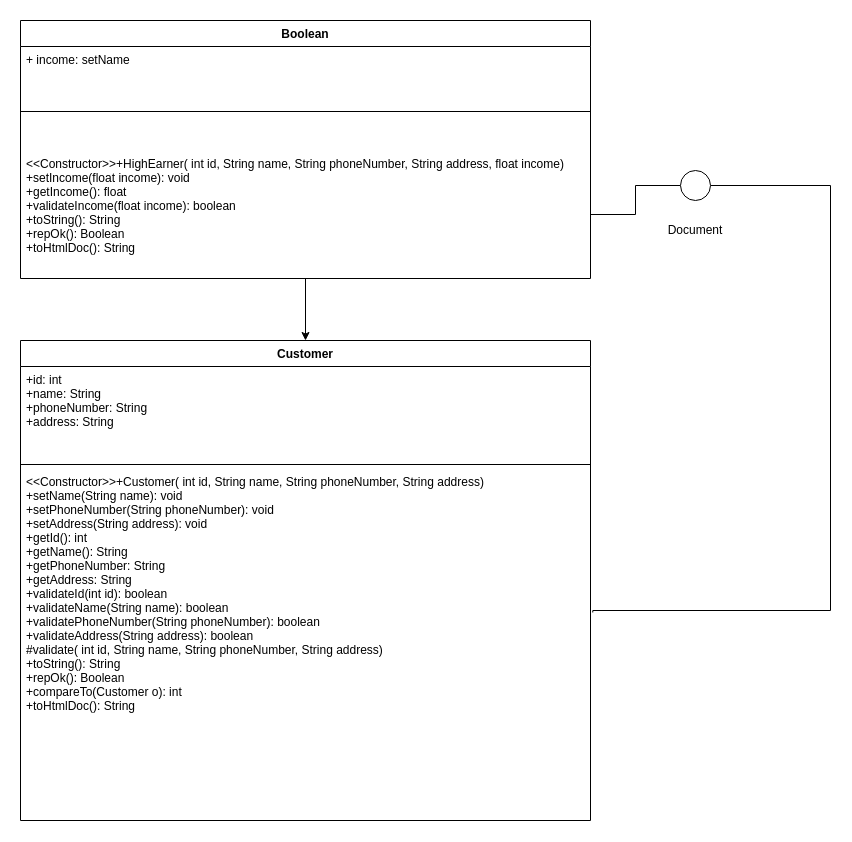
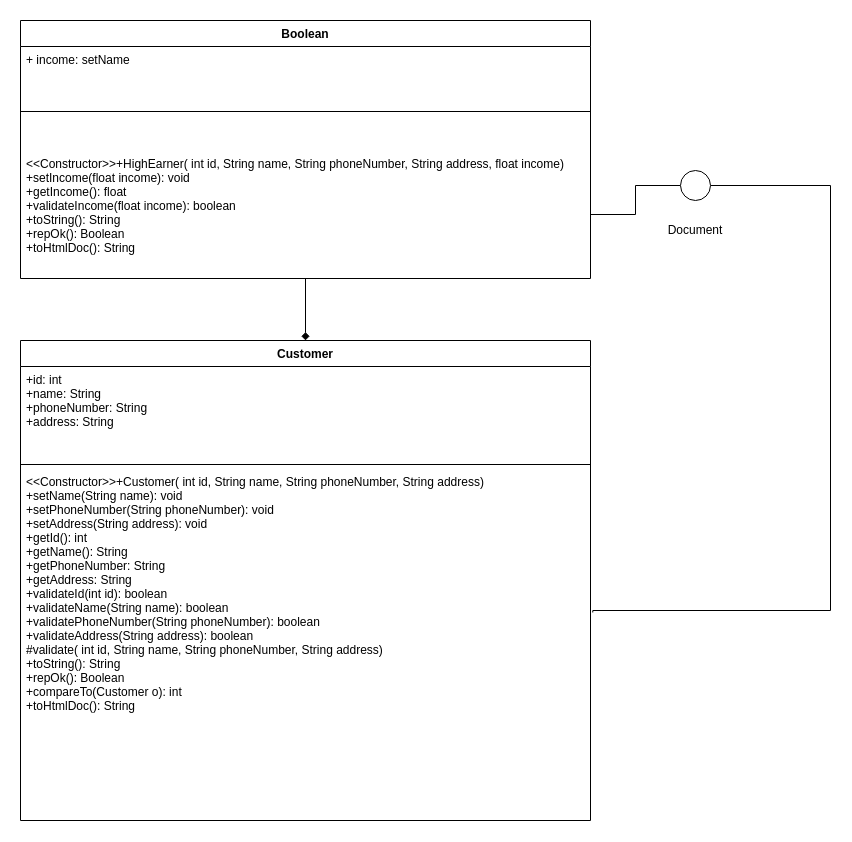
(306, 332) -> (306, 331)
